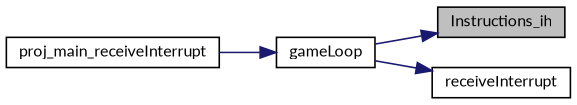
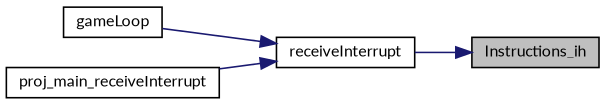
(398, 40) -> (435, 52)
(240, 52) -> (240, 66)
